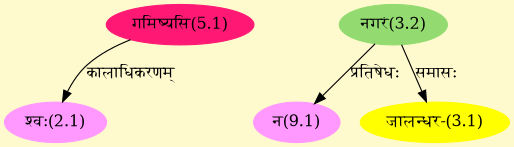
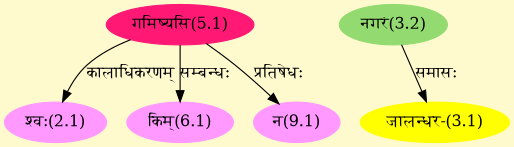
(349, 70) -> (239, 69)
none -> (180, 122)
